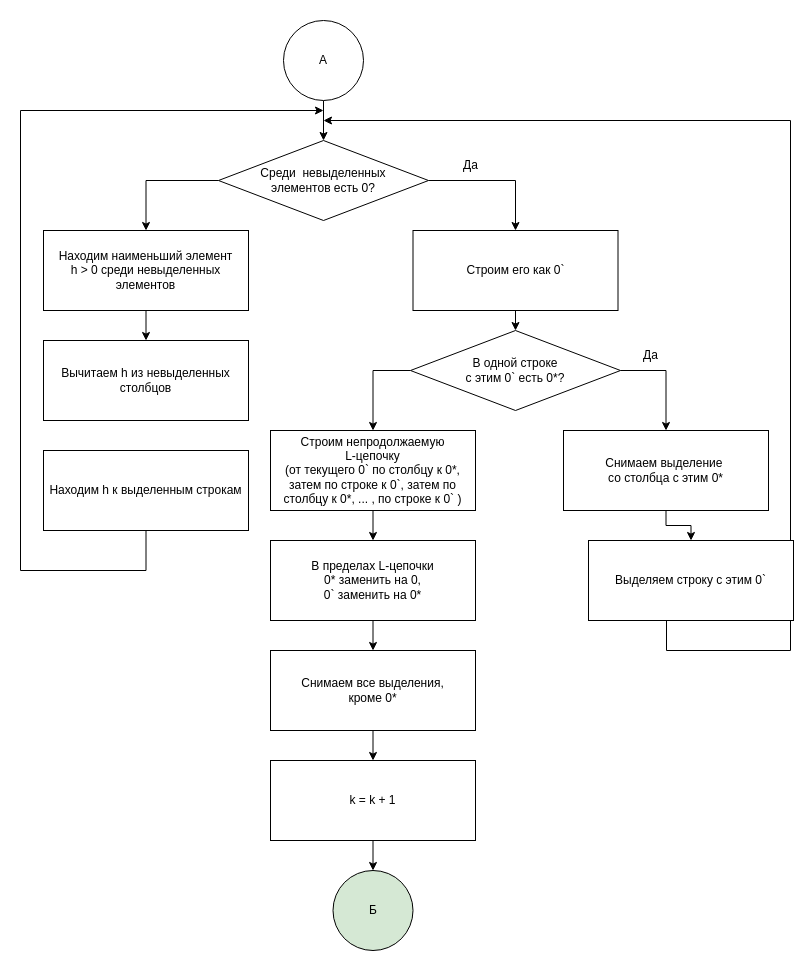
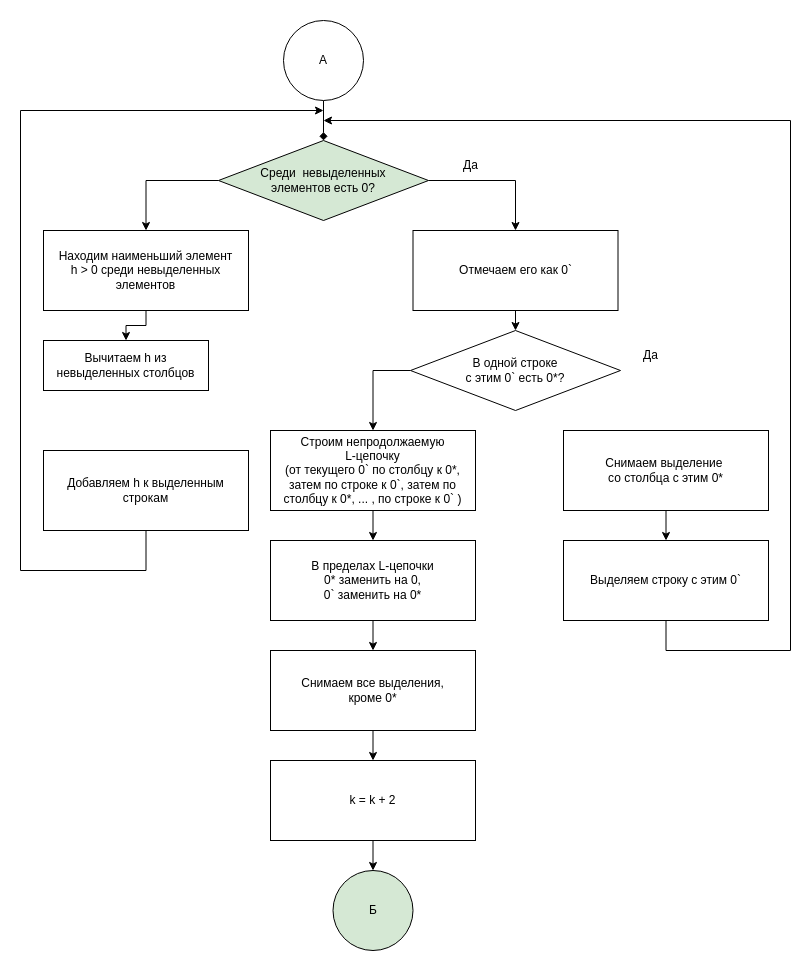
(324, 132) -> (324, 131)
(324, 181) -> (324, 181)
(516, 271) -> (516, 271)
(666, 375) -> none
(146, 381) -> (126, 366)
(146, 491) -> (146, 491)
(691, 581) -> (666, 581)
(373, 801) -> (373, 801)
